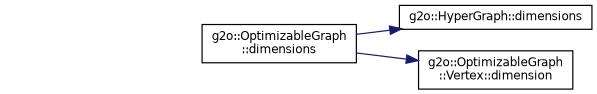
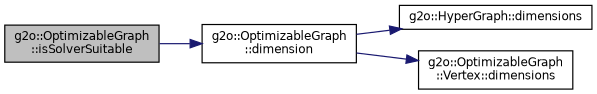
none -> (82, 44)
(279, 44) -> (279, 44)
(496, 70) -> (496, 70)
